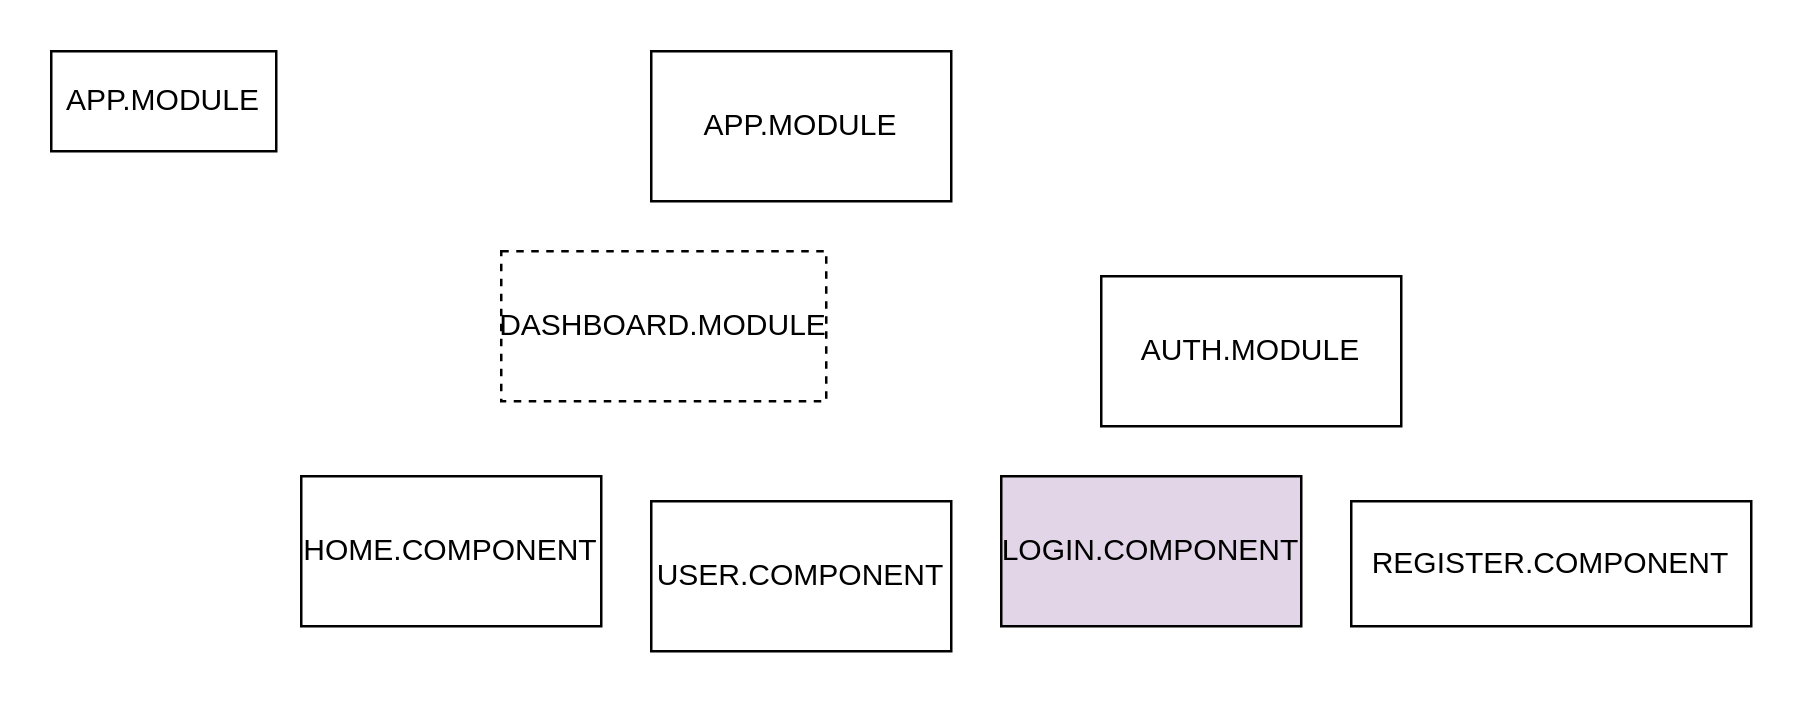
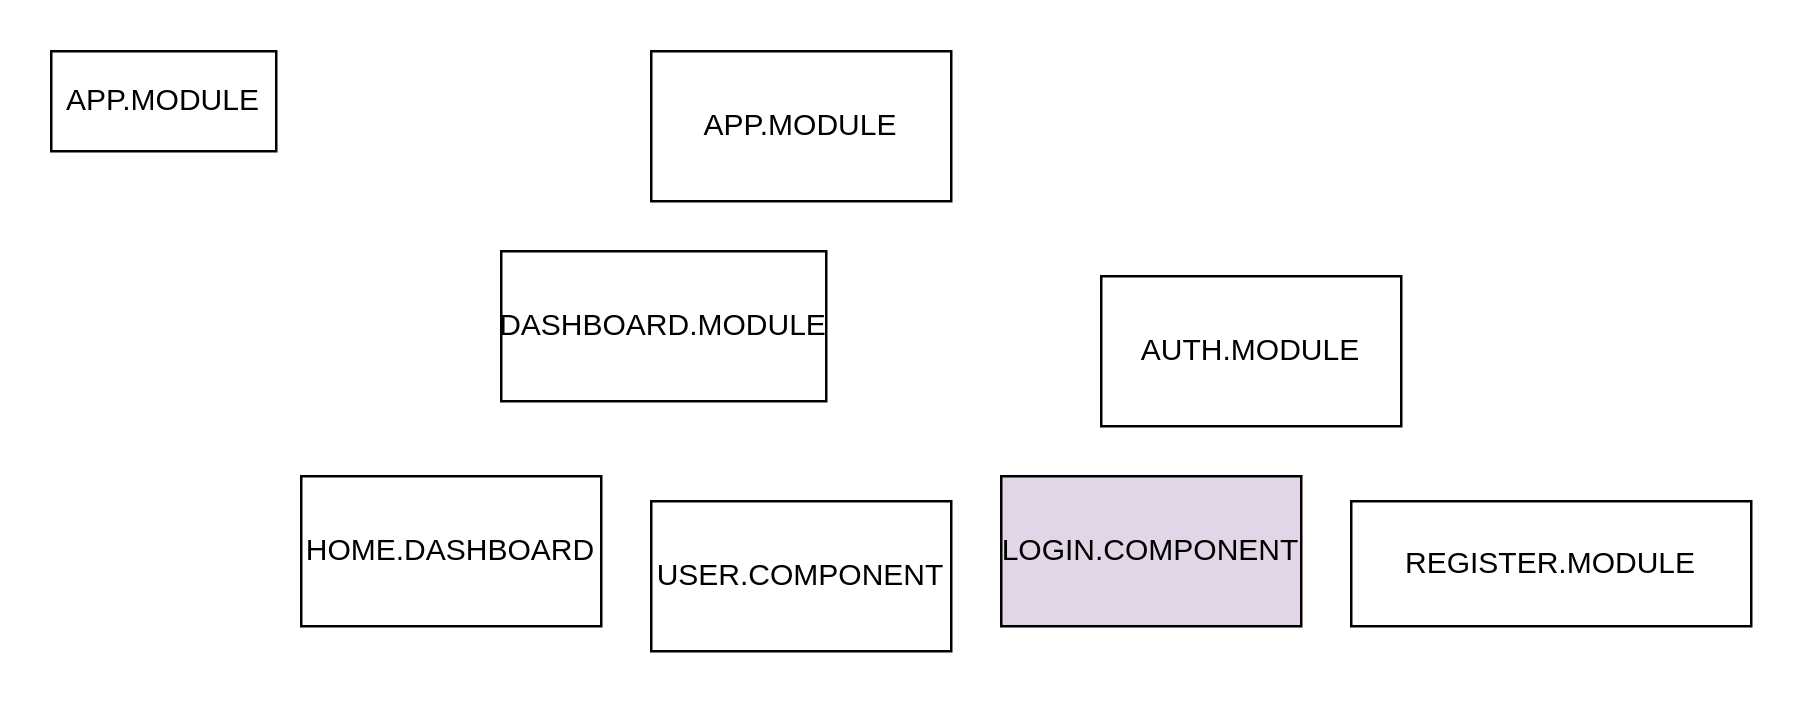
(664, 326) -> (664, 326)
(451, 551) -> (451, 551)
(1551, 564) -> (1551, 564)
